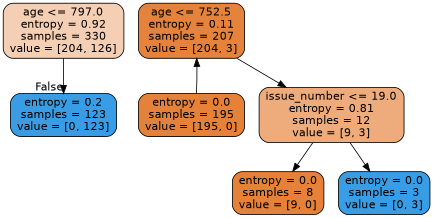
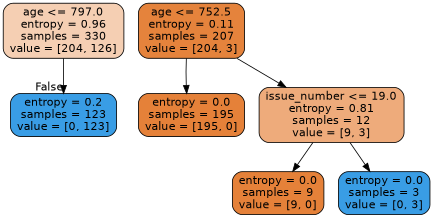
(64, 31) -> (64, 31)
(197, 80) -> (186, 72)
(278, 193) -> (278, 193)
